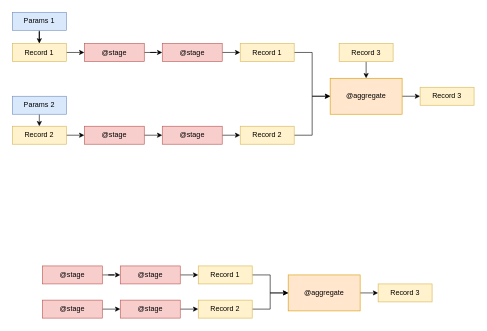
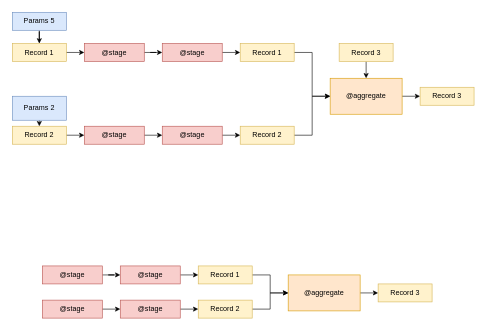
(39, 21) -> (39, 21)
(39, 105) -> (39, 108)
